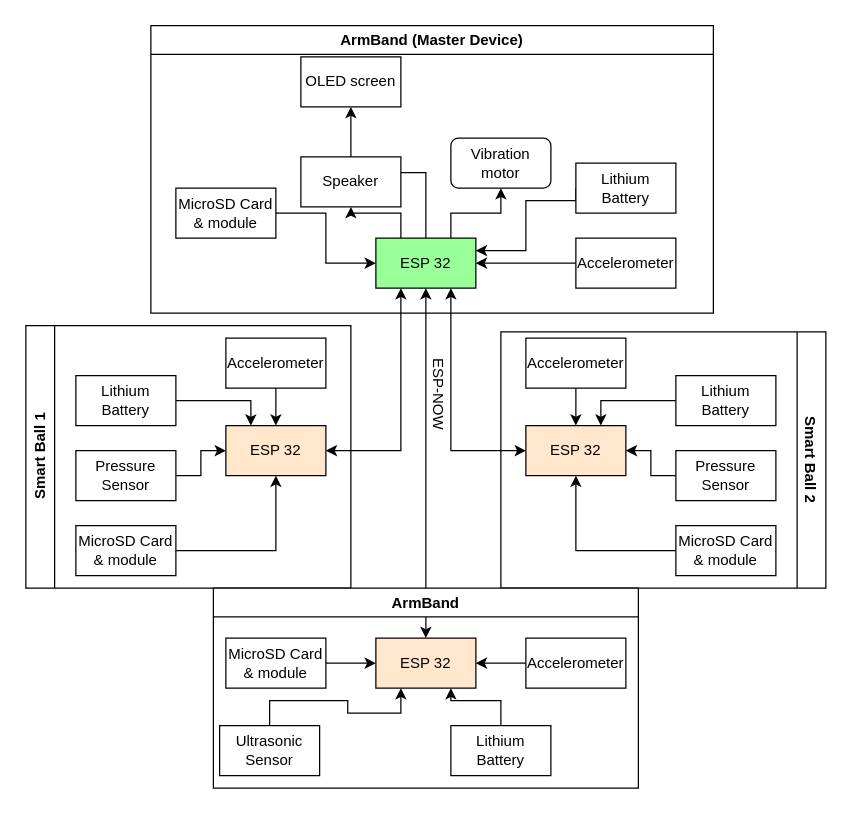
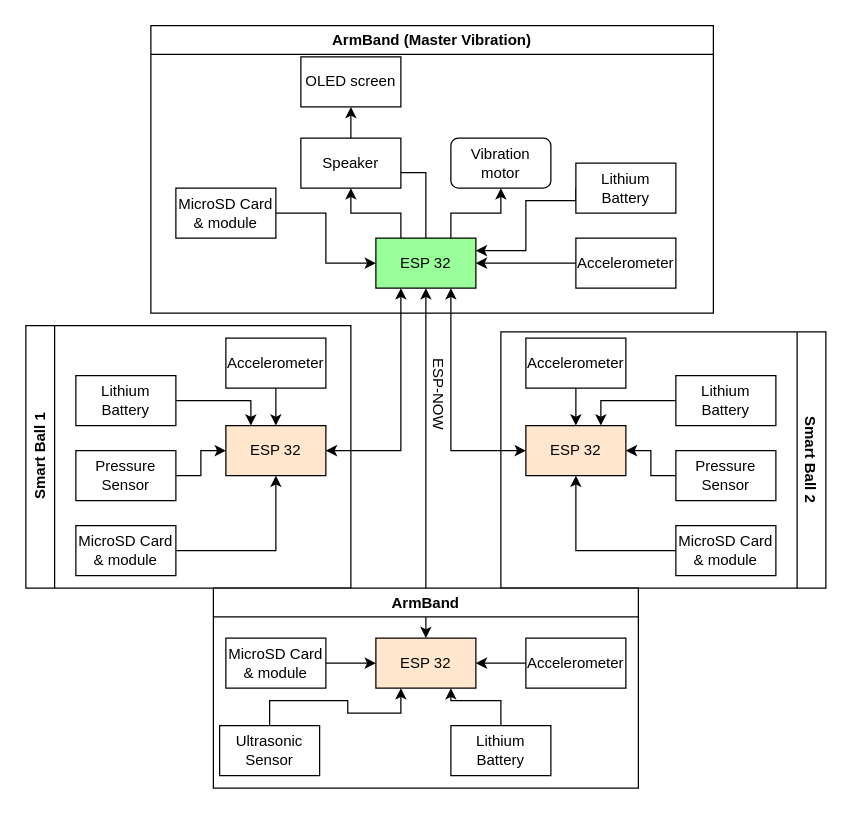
(432, 41) -> (432, 41)
(351, 182) -> (351, 163)
